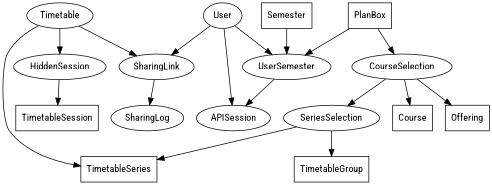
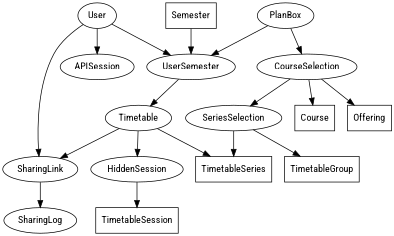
(370, 16) -> (286, 16)
(263, 90) -> (167, 90)
